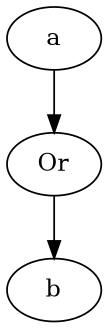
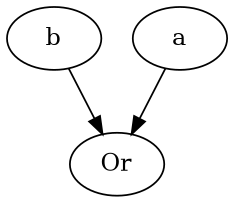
(54, 219) -> (82, 94)
